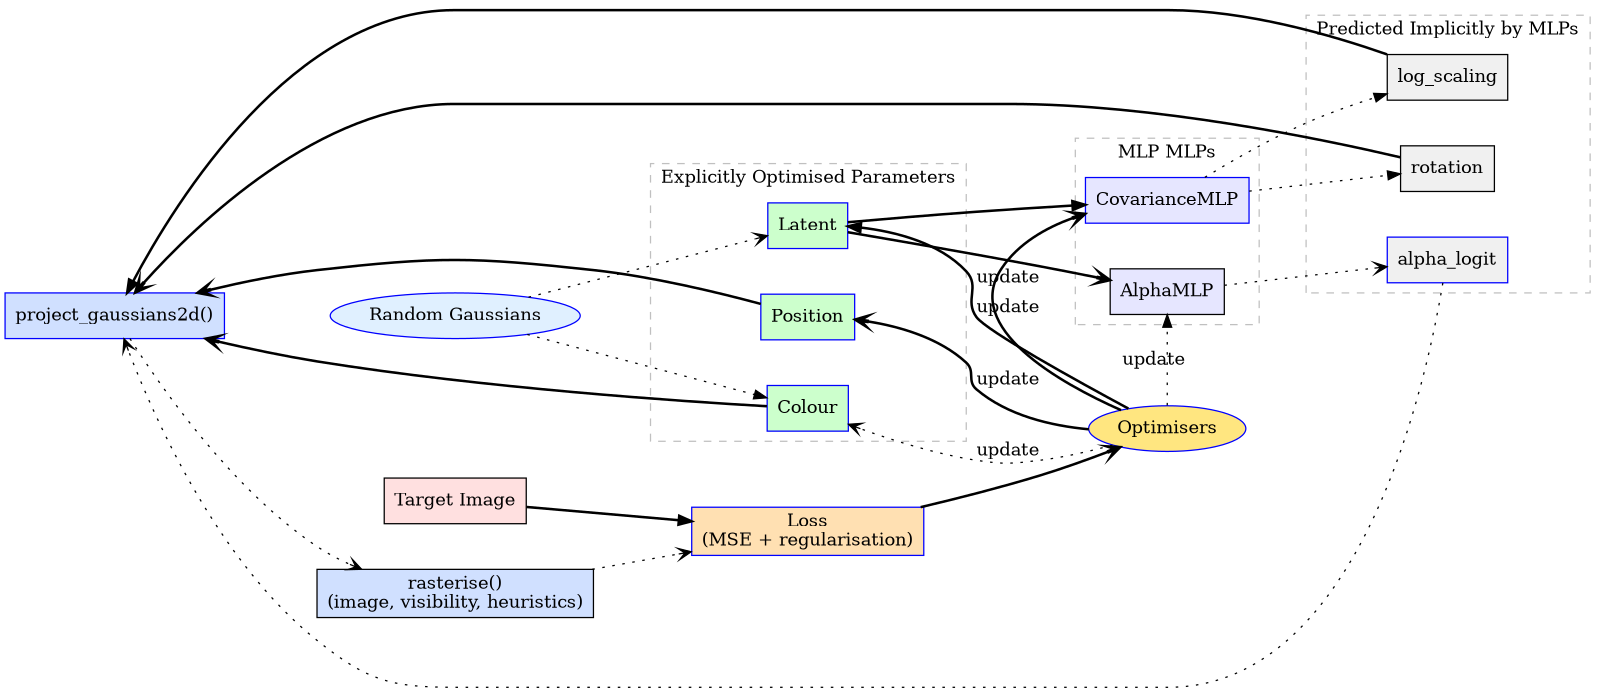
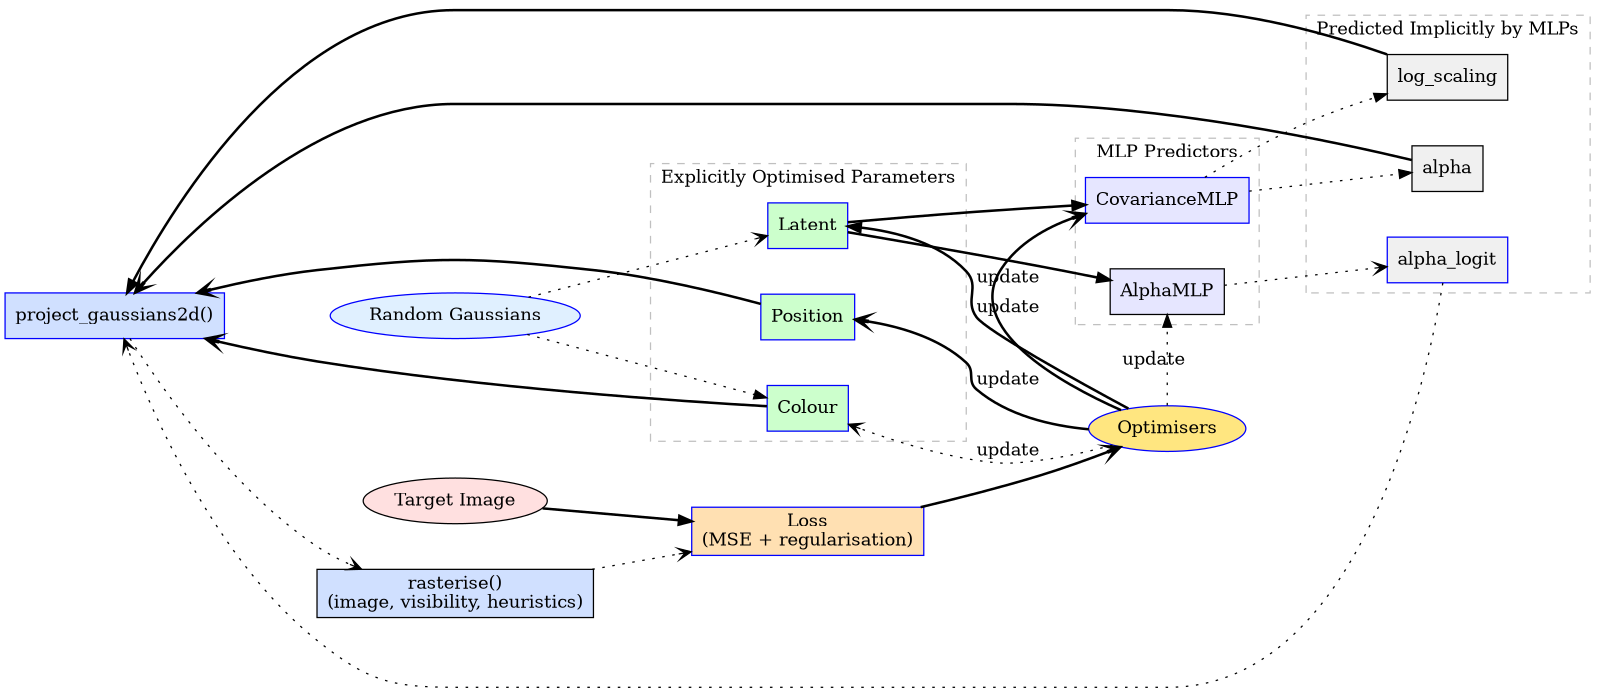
(1167, 153) -> (1167, 153)
(1447, 169) -> (1447, 169)
(979, 255) -> (979, 255)
(455, 501) -> (455, 501)
